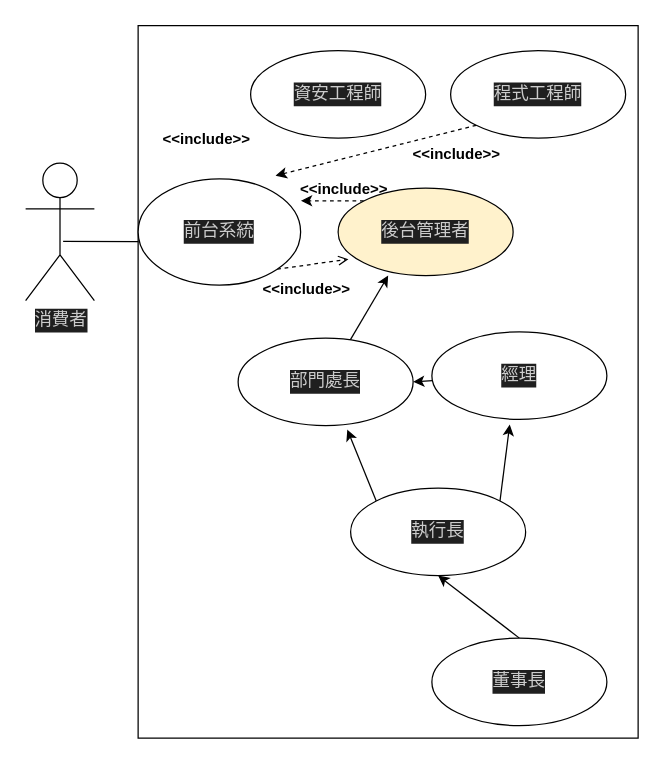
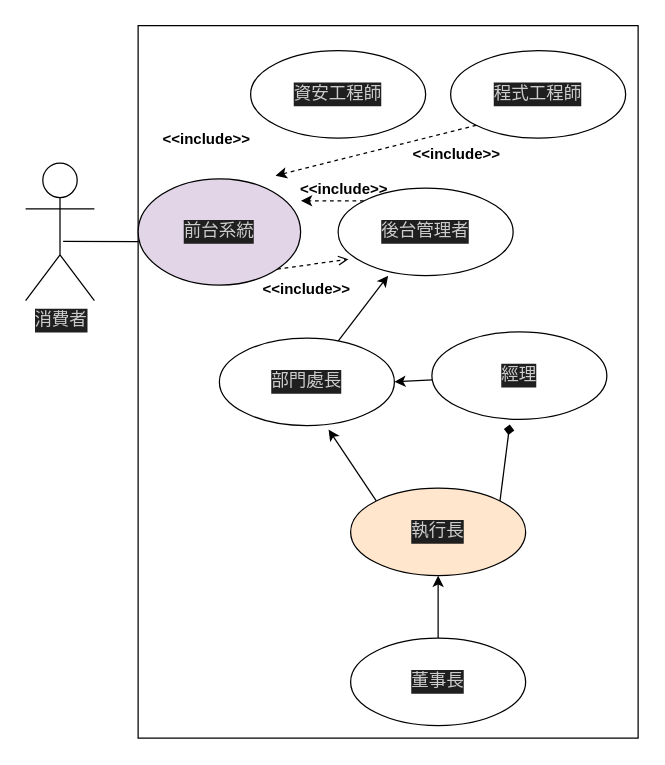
(219, 232) -> (219, 232)
(426, 232) -> (426, 232)
(326, 382) -> (307, 382)
(508, 434) -> (508, 435)
(438, 532) -> (438, 532)
(519, 682) -> (438, 682)
